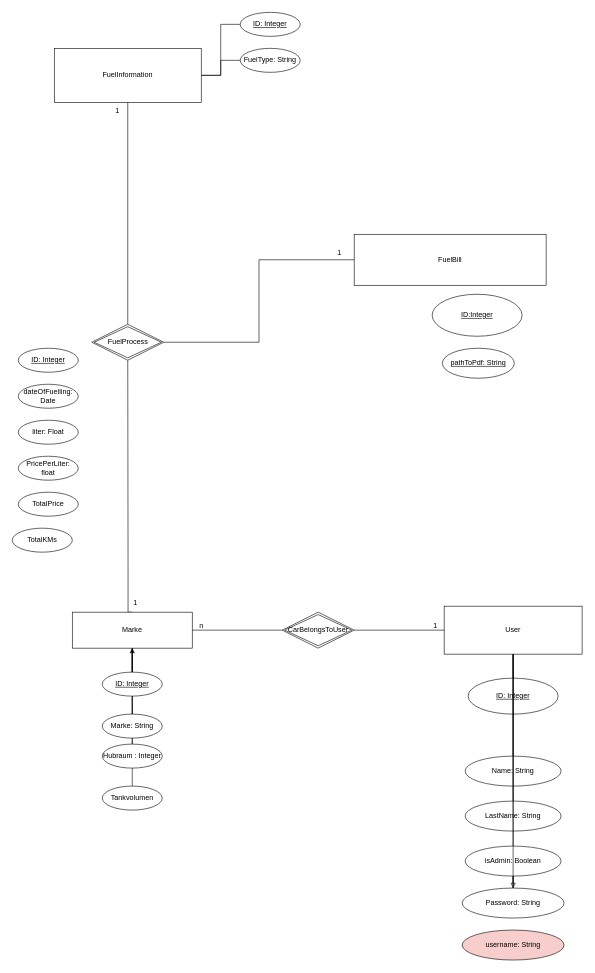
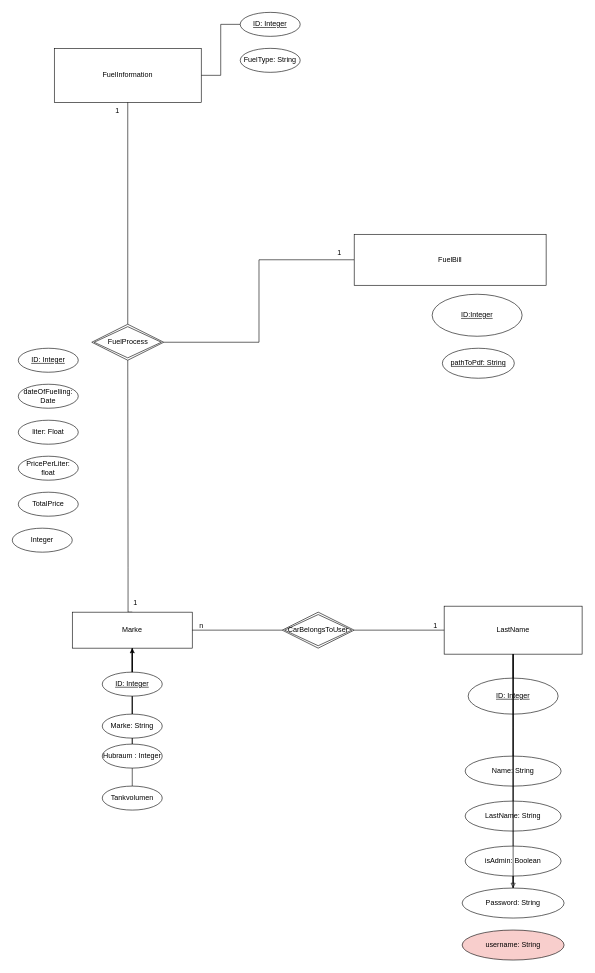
(231, 60) -> none
(42, 540) -> (42, 540)
(513, 630) -> (513, 630)
